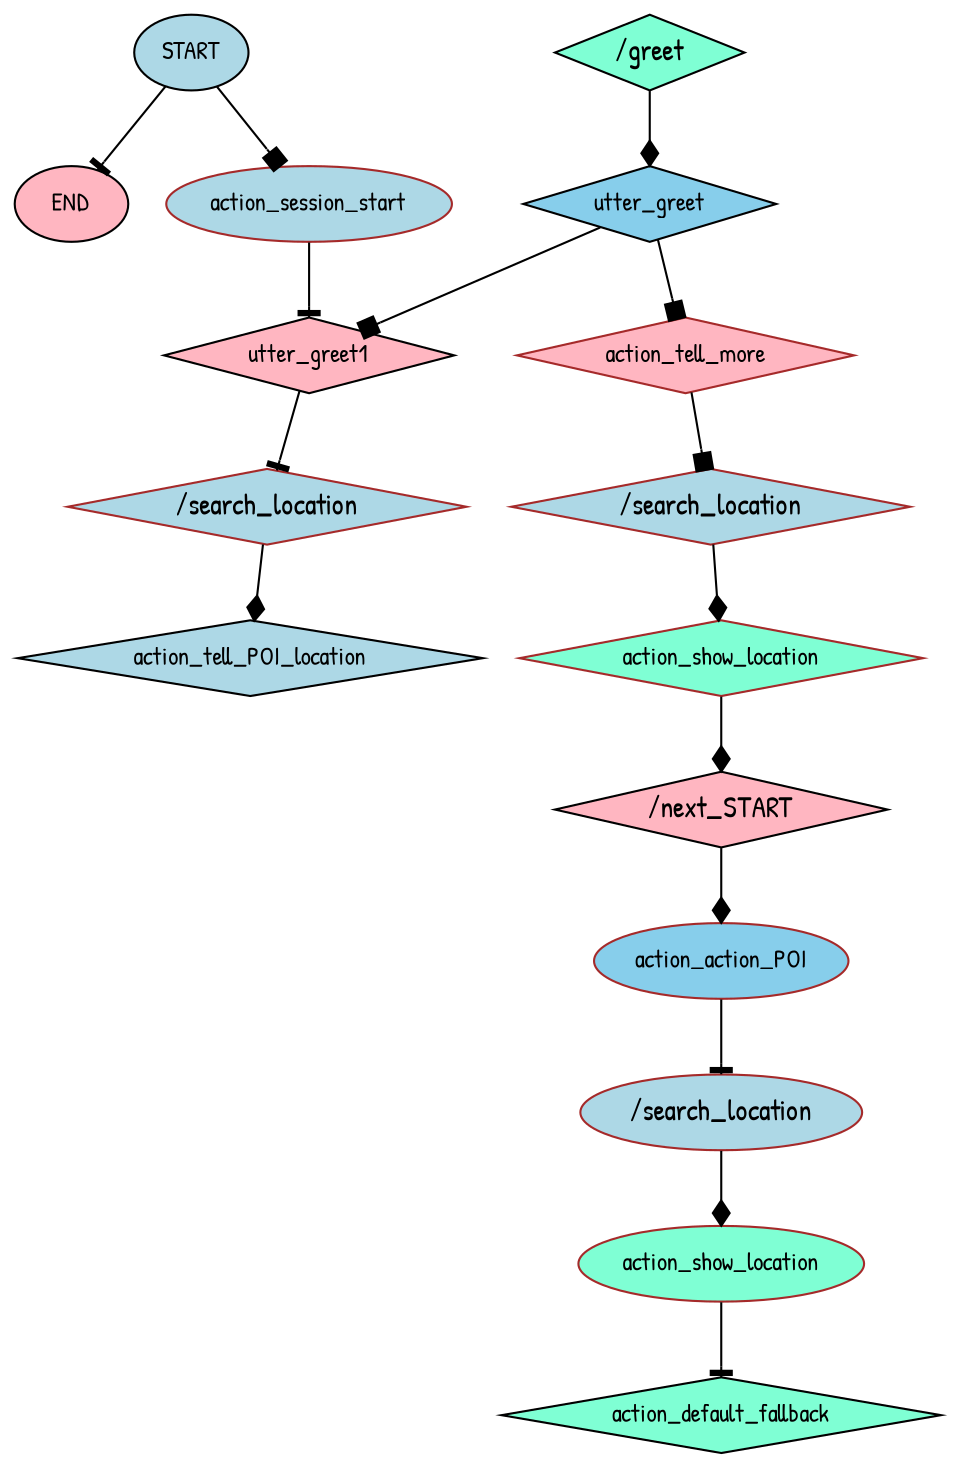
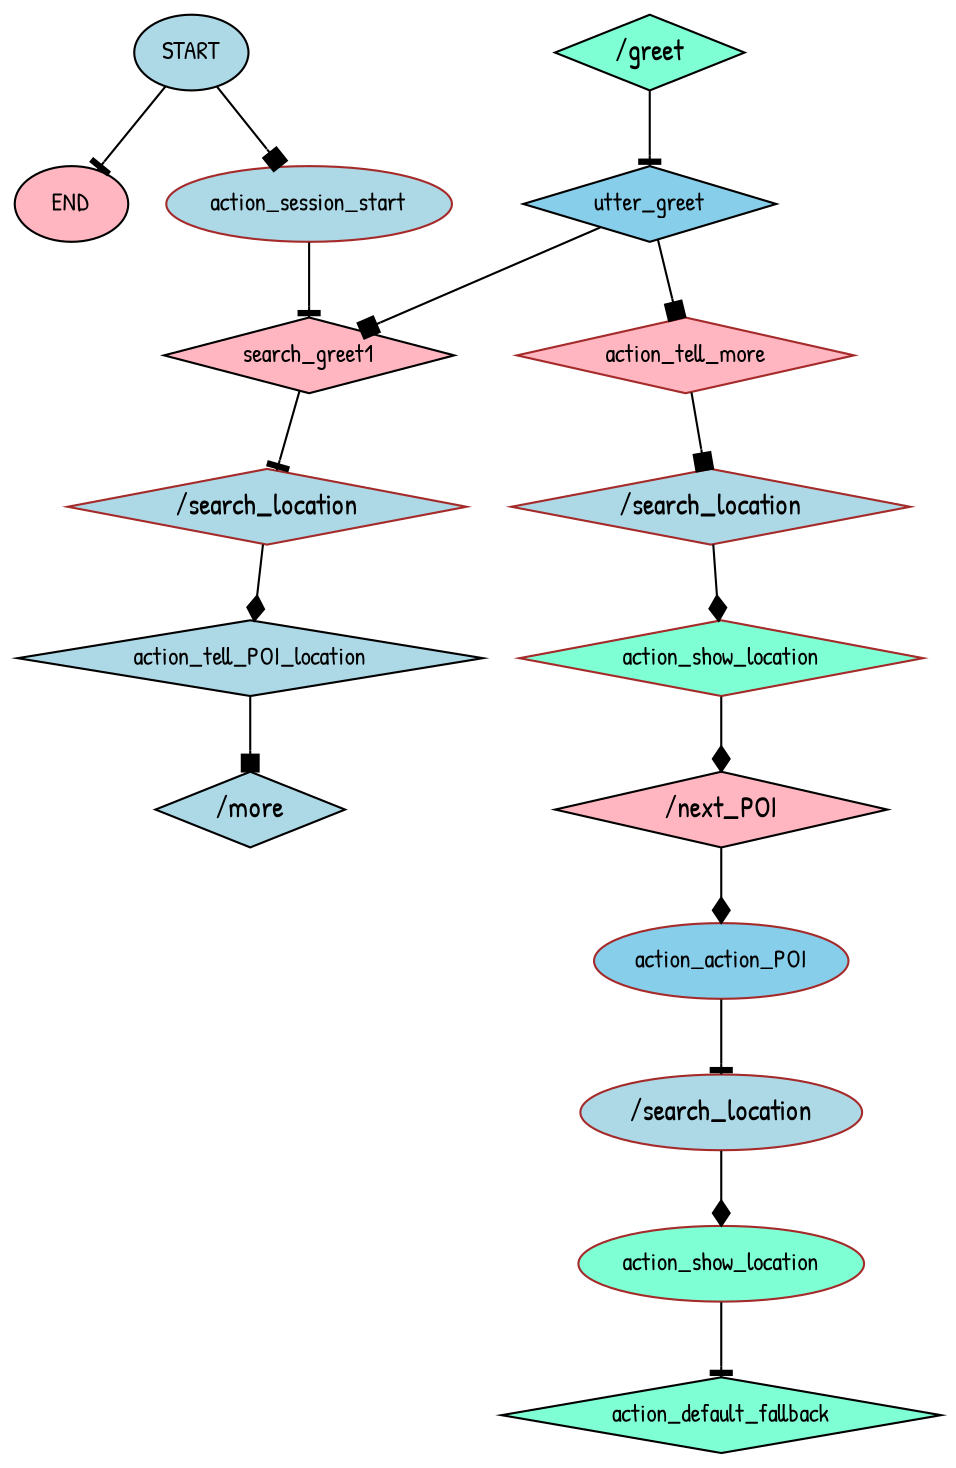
(650, 123) -> (650, 123)
(309, 355) -> (309, 355)
none -> (250, 810)
(721, 810) -> (721, 810)
